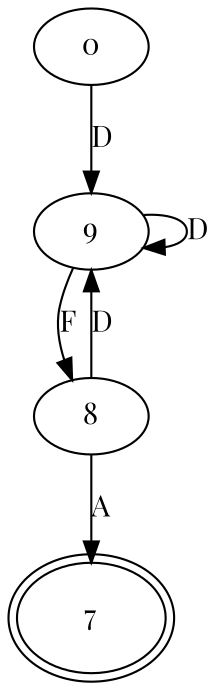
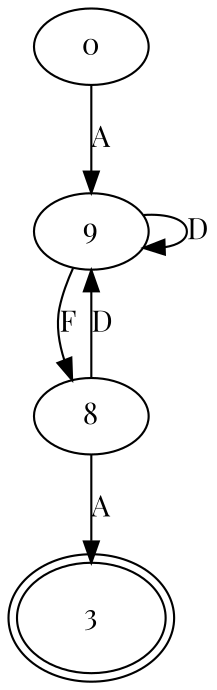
(102, 139) -> (102, 139)
(91, 618) -> (91, 618)
